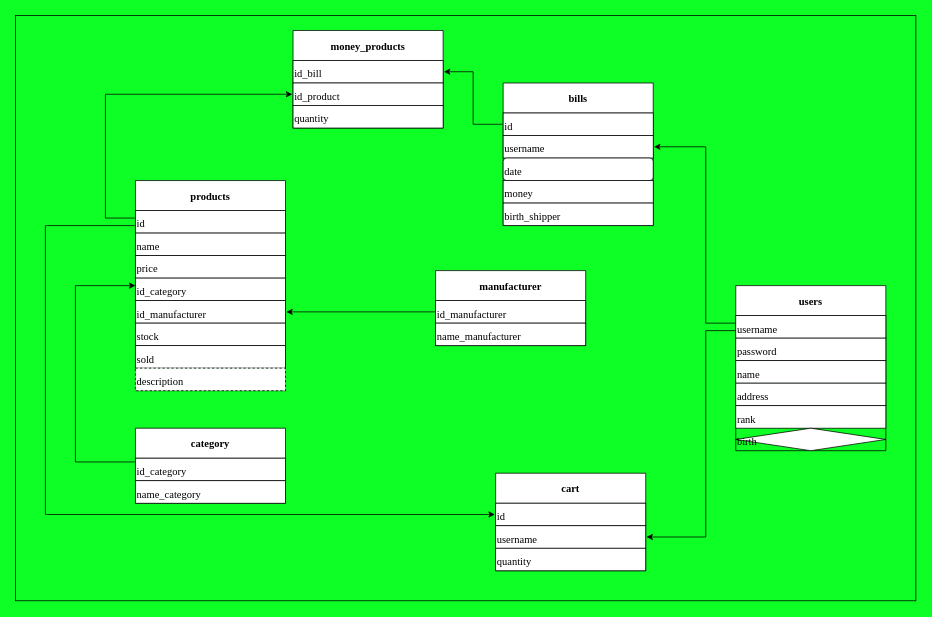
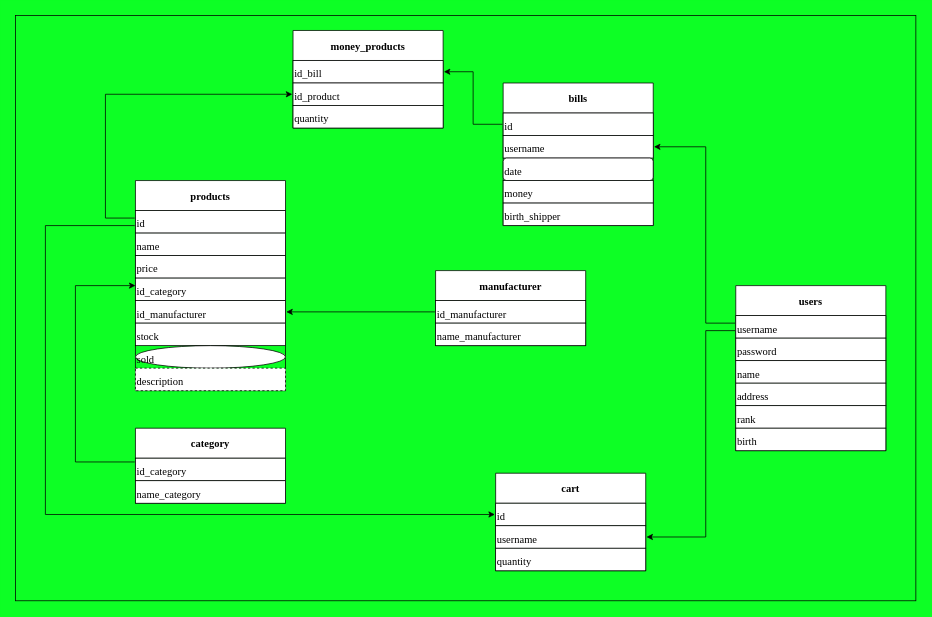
(210, 357) -> (210, 357)
(810, 439) -> (810, 439)
